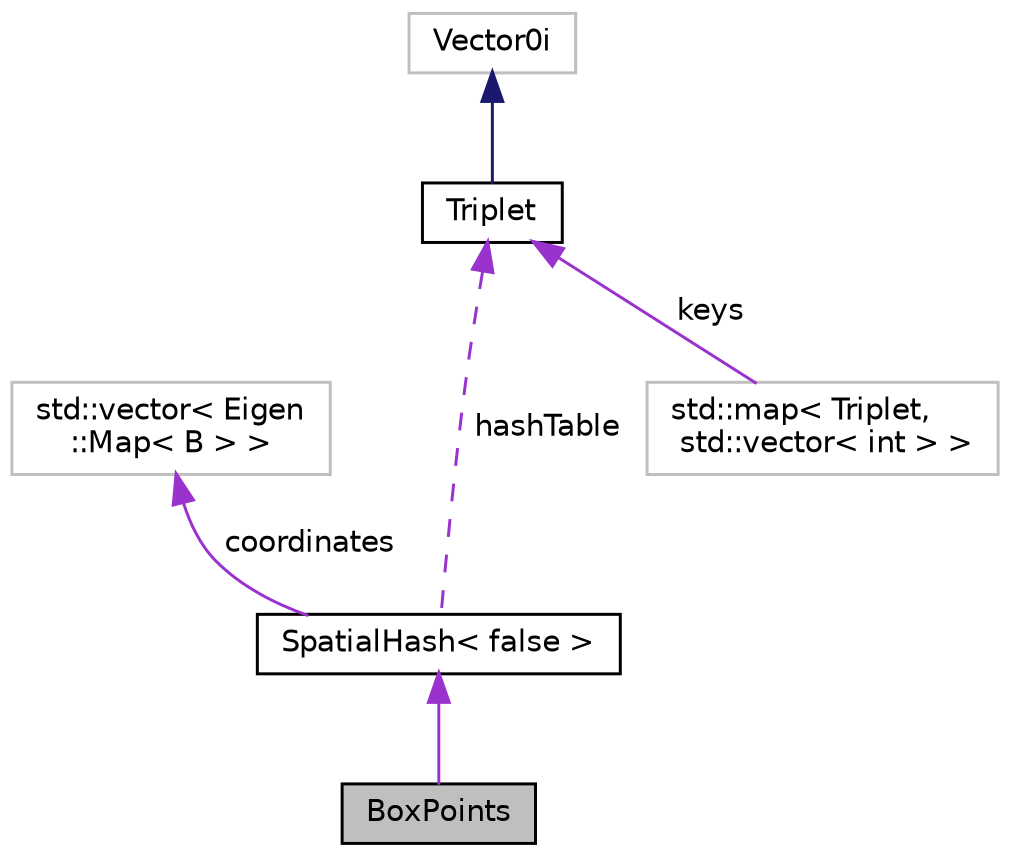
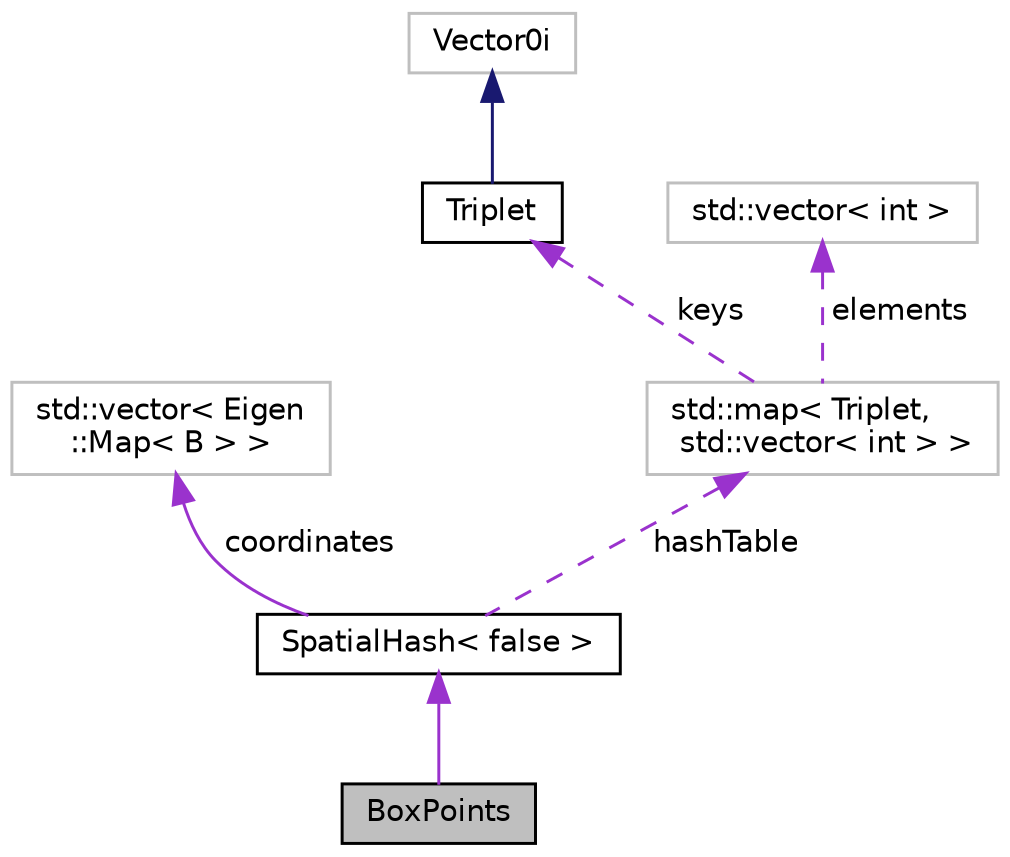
none -> (823, 213)
(657, 320) -> (657, 320)
(458, 443) -> (602, 552)
